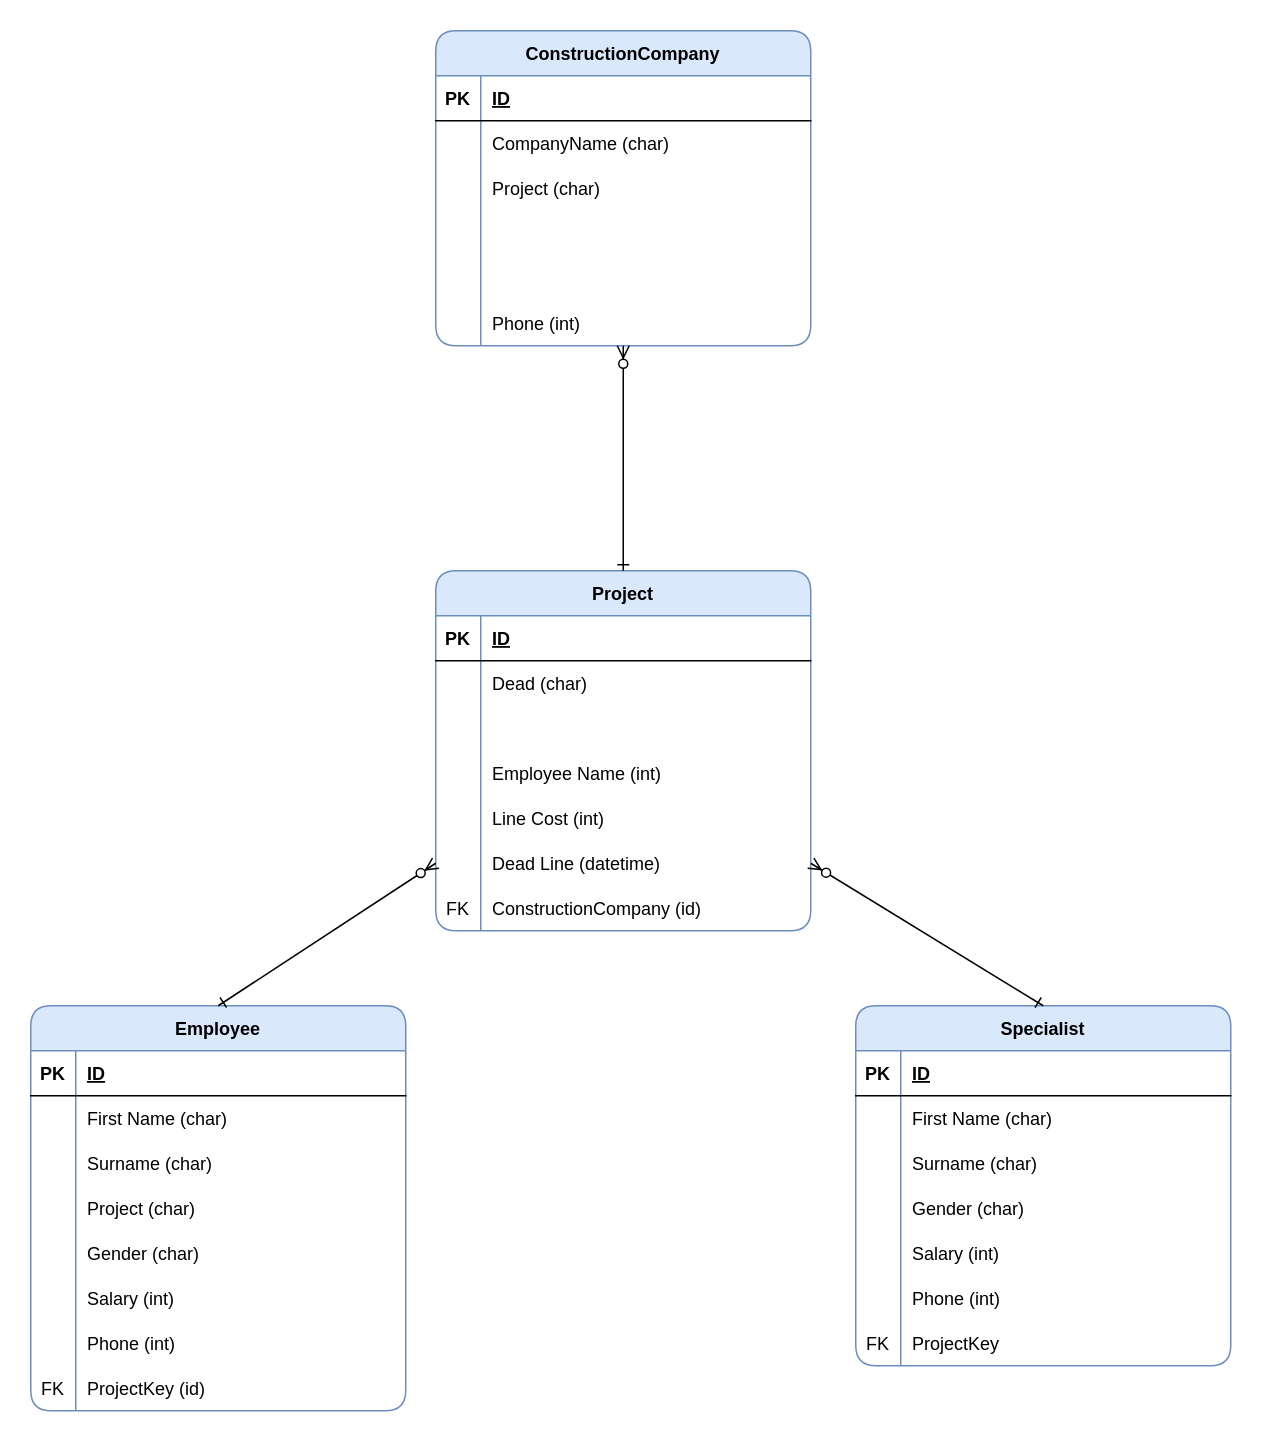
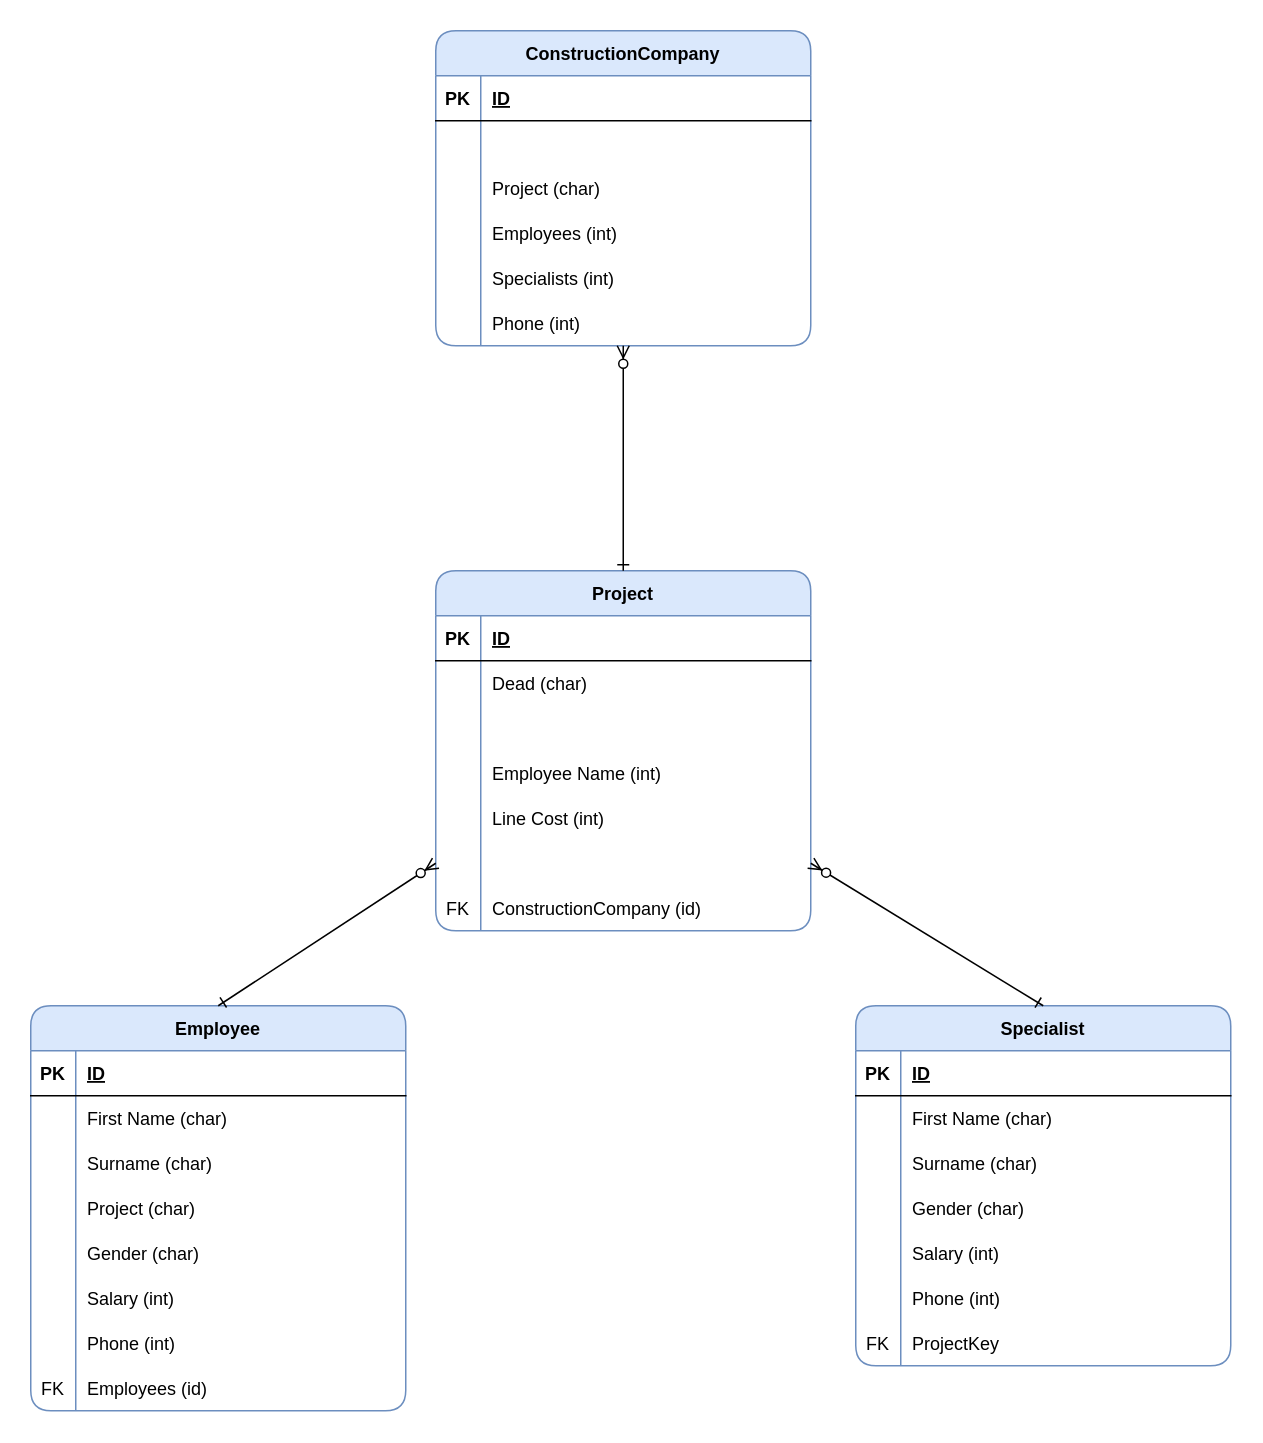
(646, 143) -> none
none -> (646, 233)
none -> (646, 278)
(646, 863) -> none
(158, 1389) -> (151, 1389)
